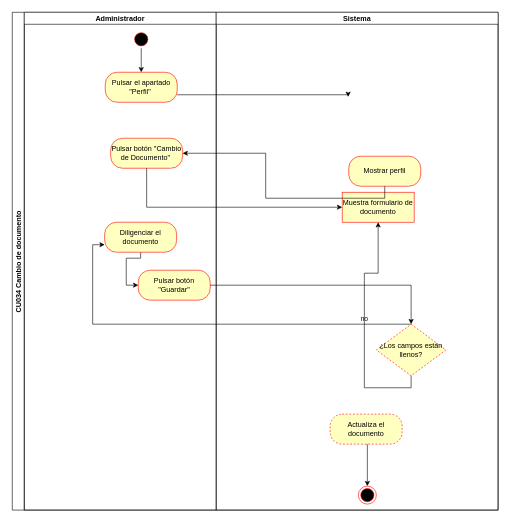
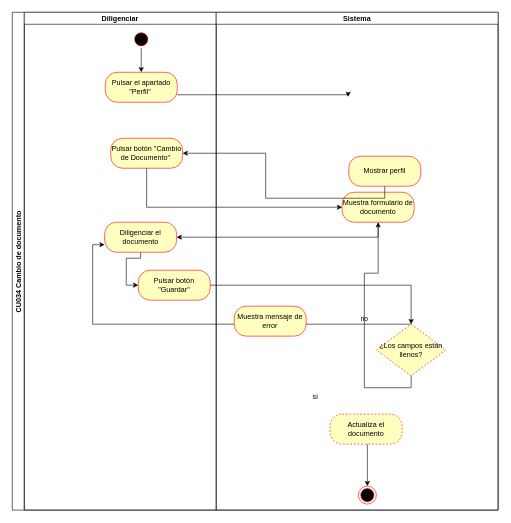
(120, 19) -> (120, 19)
(378, 207) -> (378, 207)
none -> (182, 237)
none -> (270, 321)
none -> (315, 397)
